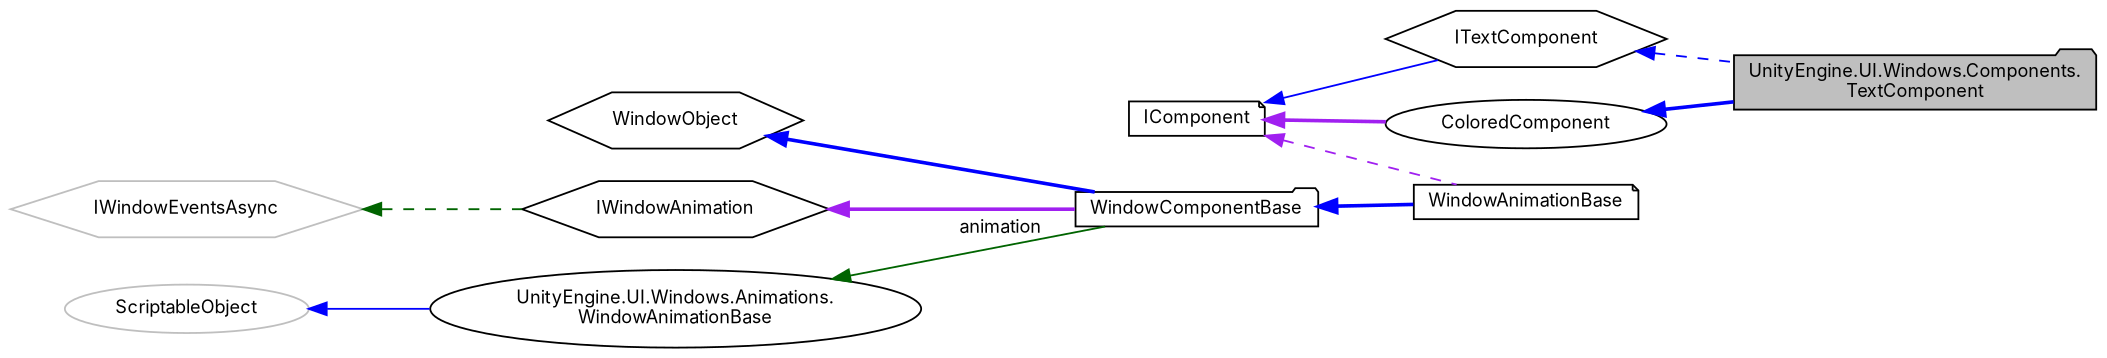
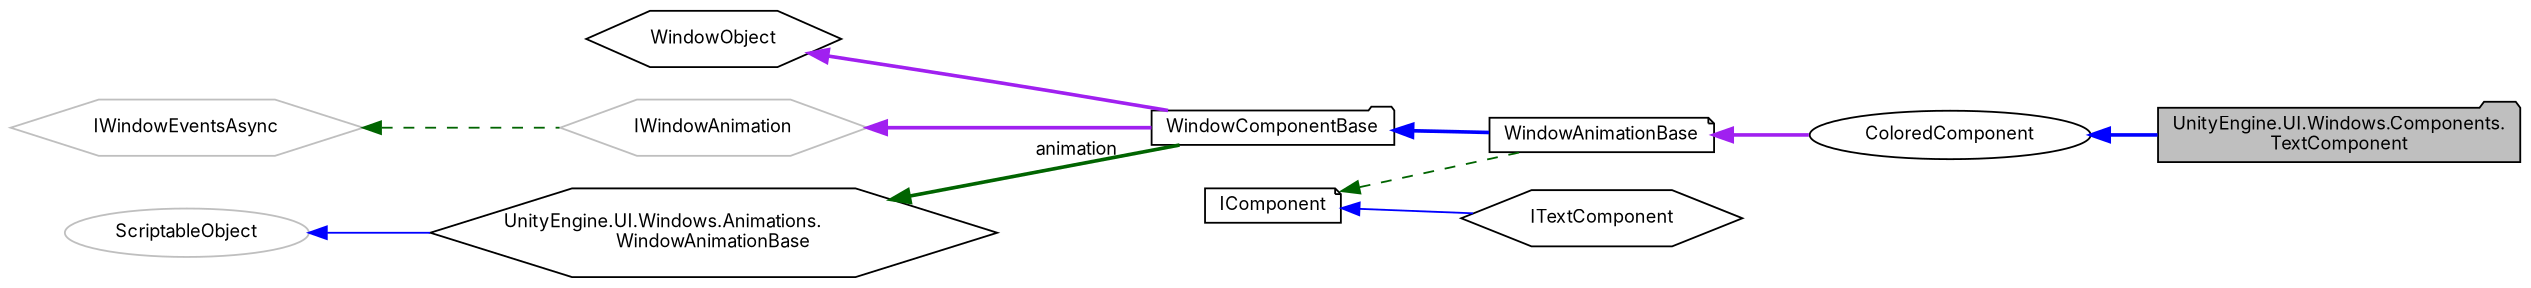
(1694, 58) -> none
(1335, 121) -> (1771, 135)
(1370, 162) -> (1440, 170)
(941, 166) -> (998, 83)
(676, 209) -> (714, 128)
(978, 251) -> (1045, 171)
(676, 309) -> (714, 233)
